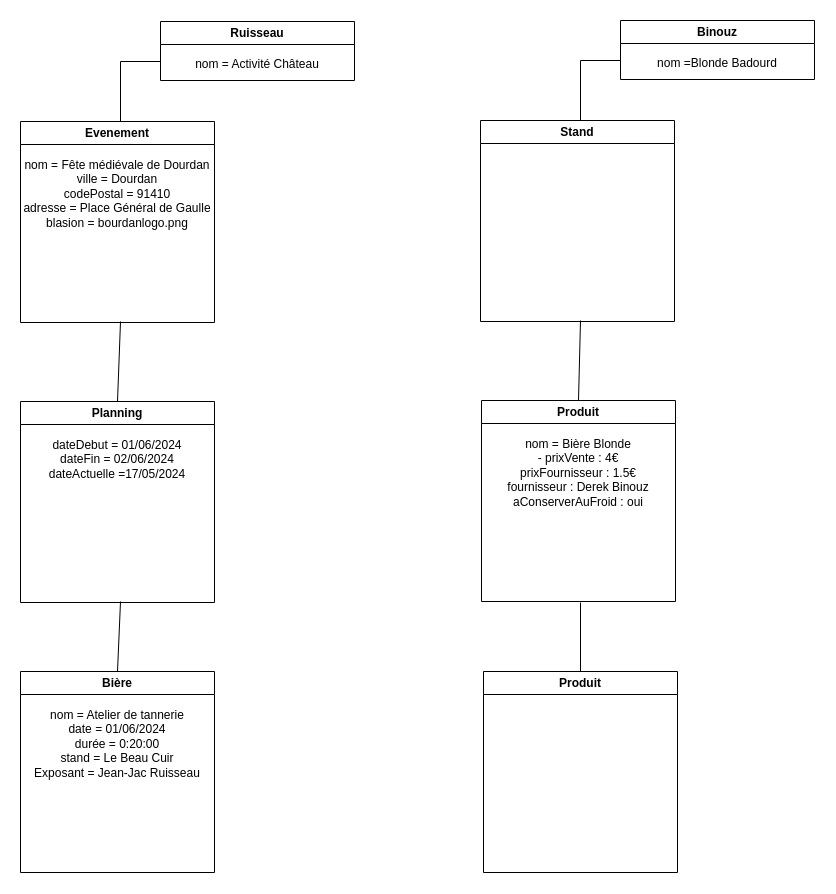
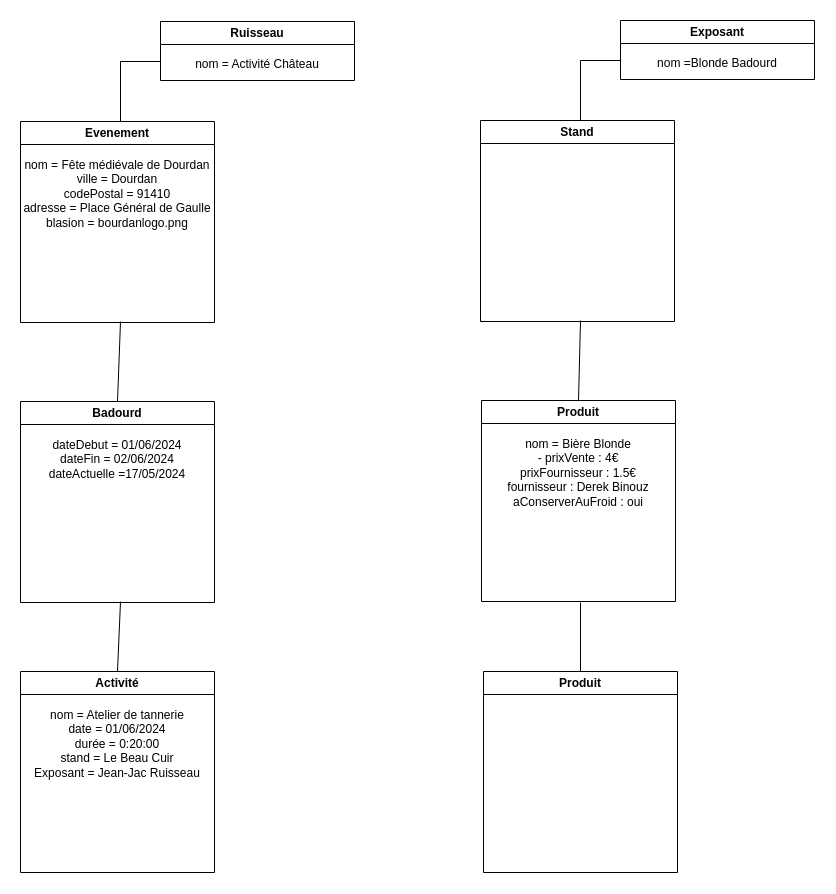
(718, 33) -> (718, 33)
(118, 414) -> (118, 414)
(118, 684) -> (118, 684)
